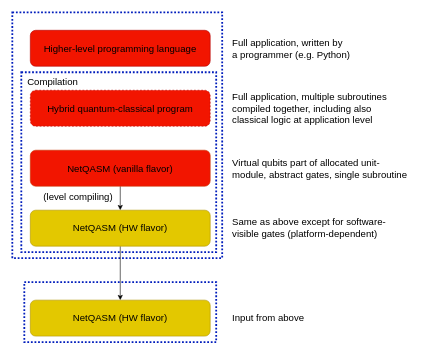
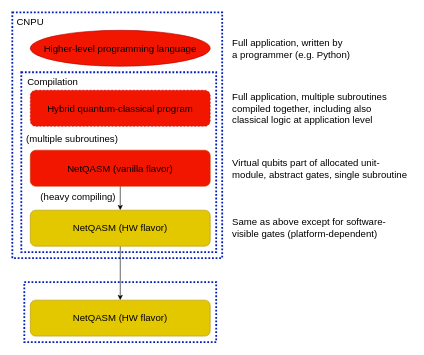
none -> (30, 21)
(120, 48) -> (120, 48)
none -> (72, 138)
(78, 197) -> (78, 197)
(321, 318) -> none
